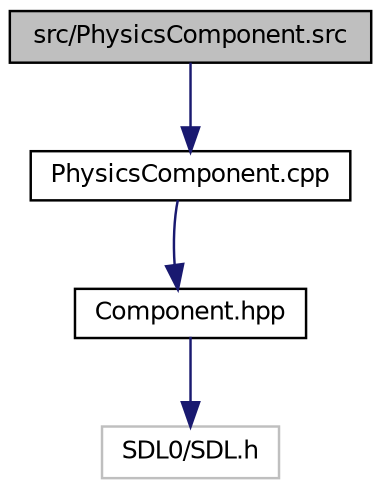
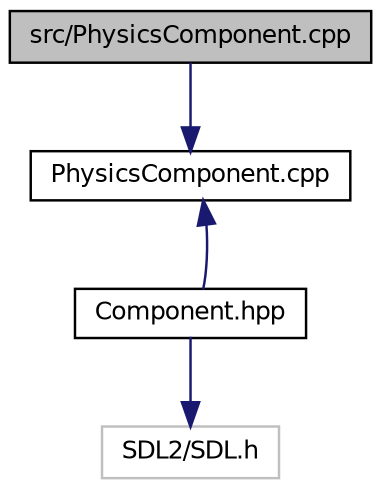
(191, 37) -> (191, 37)
(174, 232) -> (207, 257)
(191, 452) -> (191, 452)
